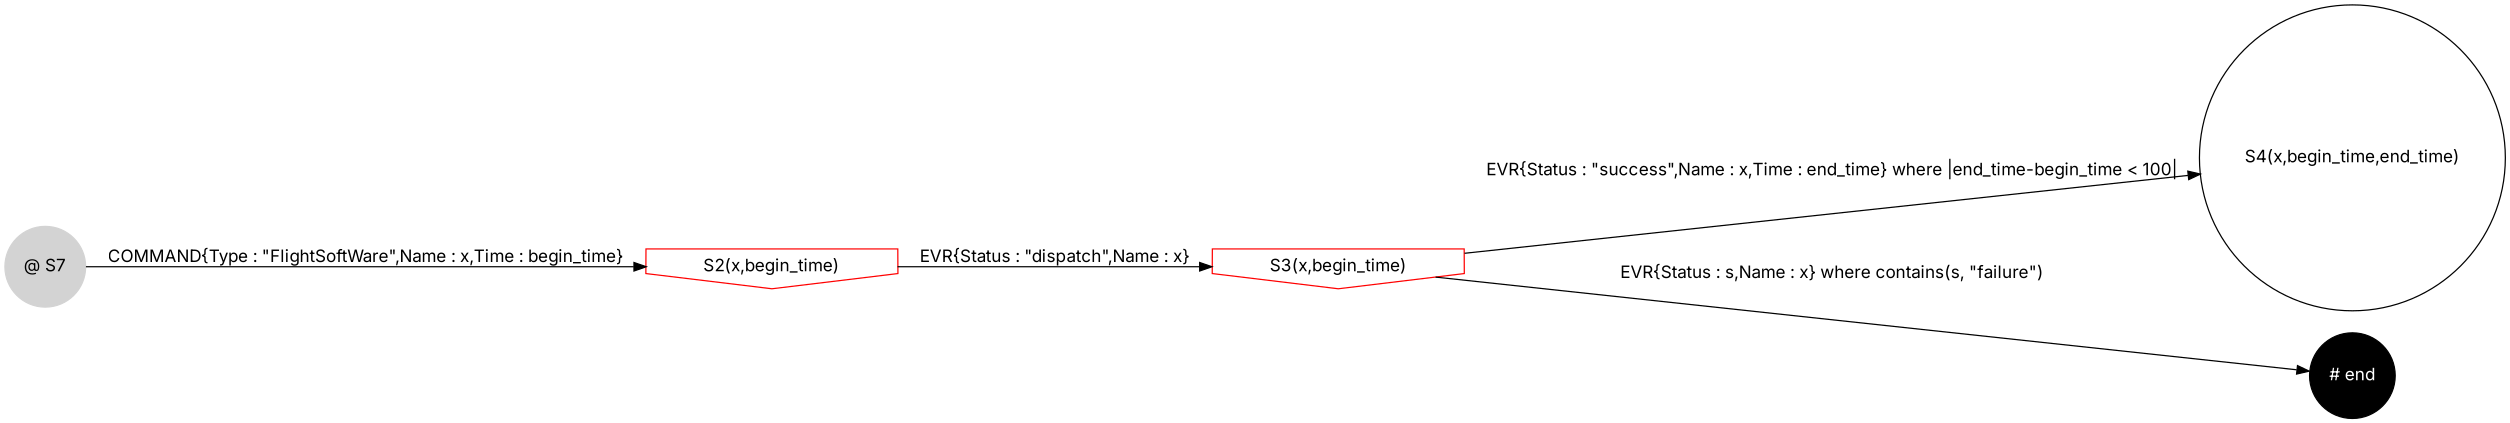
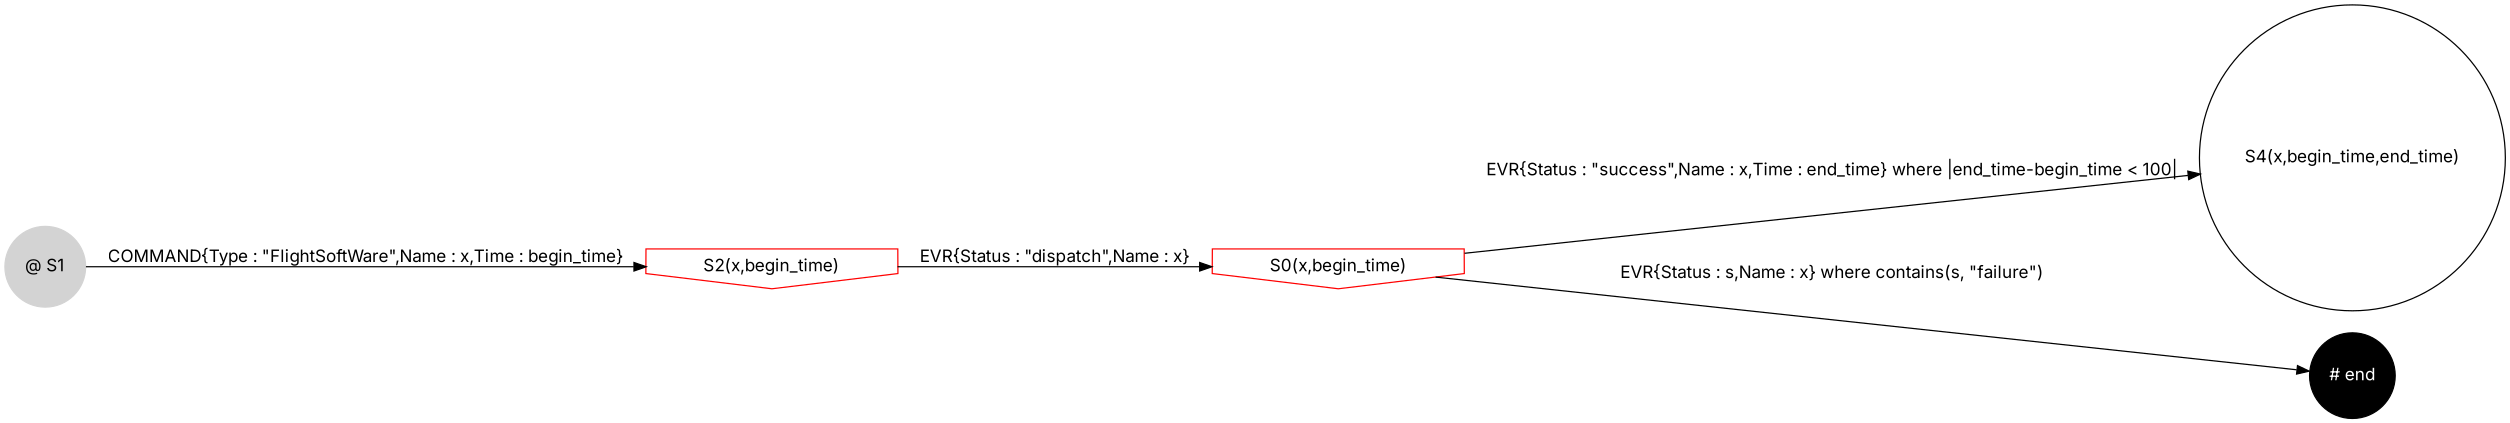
(45, 267) -> (45, 267)
(1338, 267) -> (1338, 267)
